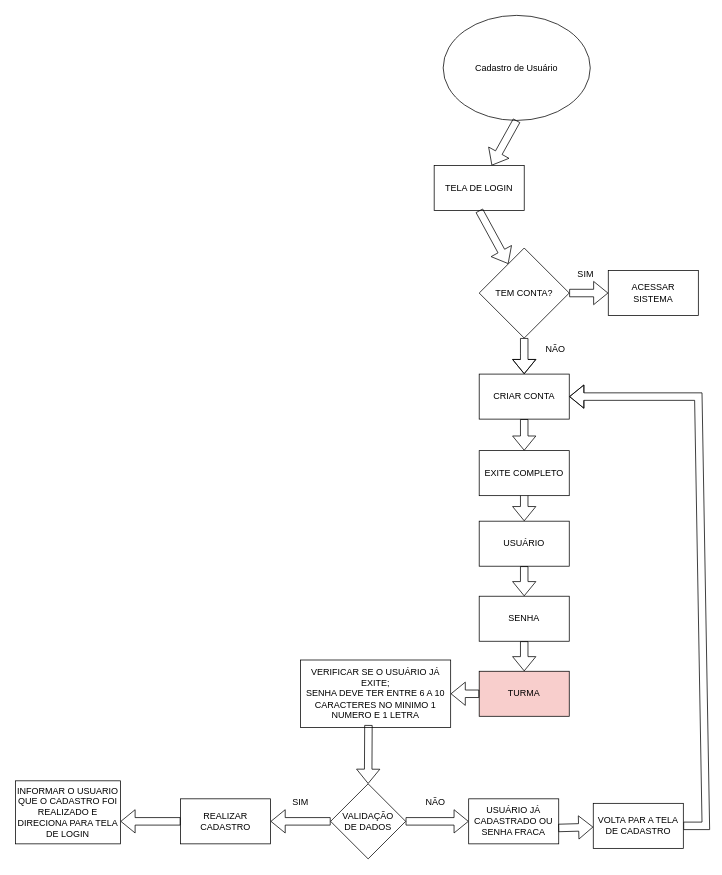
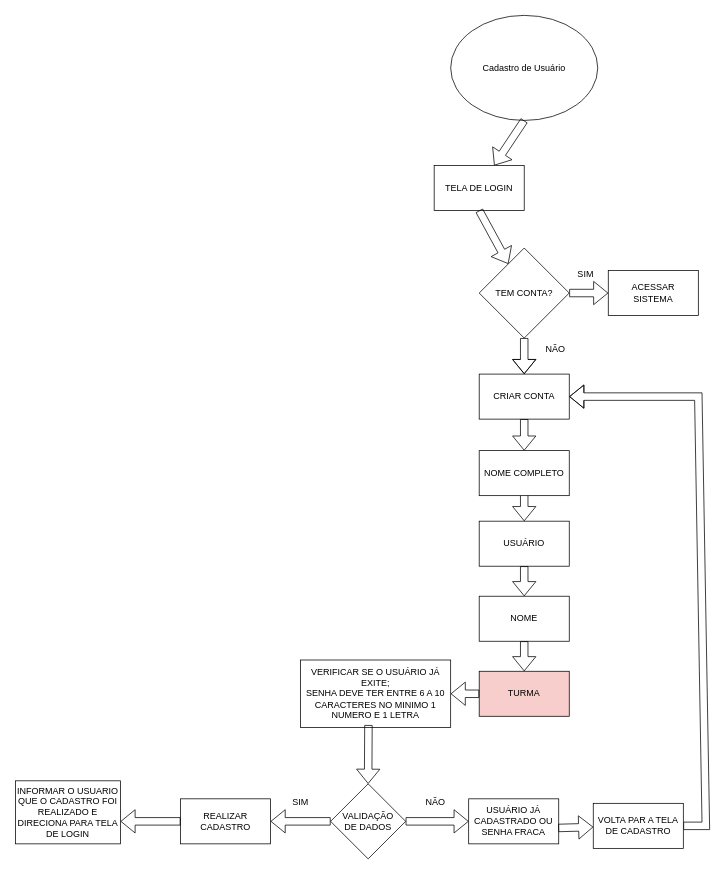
(516, 68) -> (524, 68)
(524, 473) -> (524, 473)
(524, 618) -> (524, 618)
